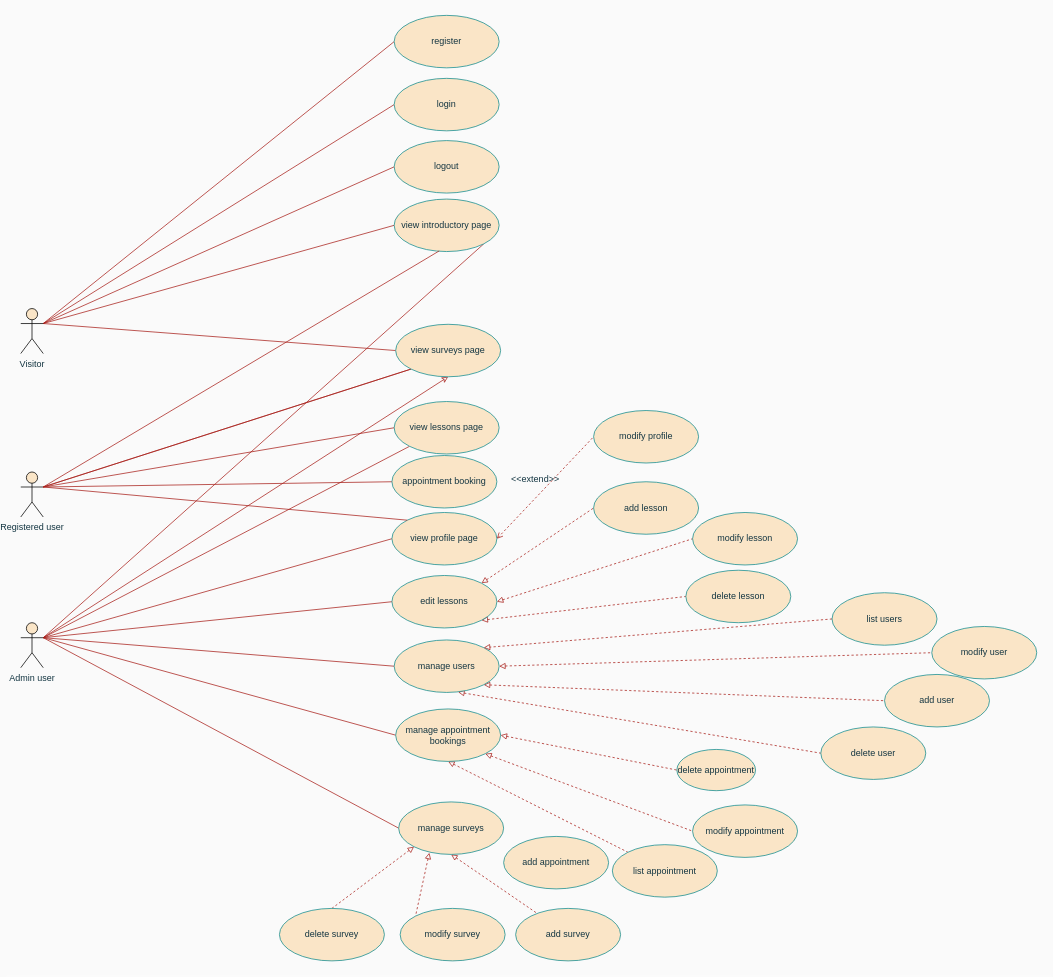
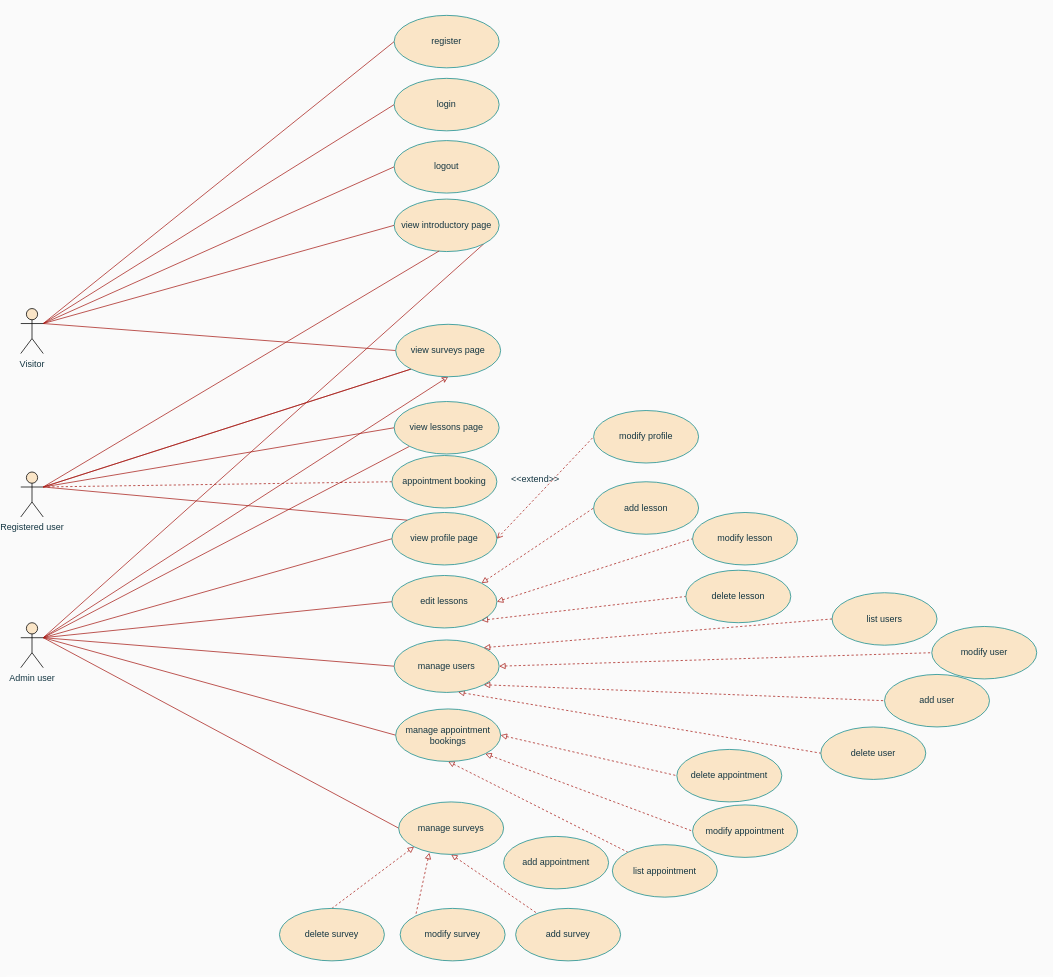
(165, 485) -> (165, 485)
(716, 770) -> (729, 776)
